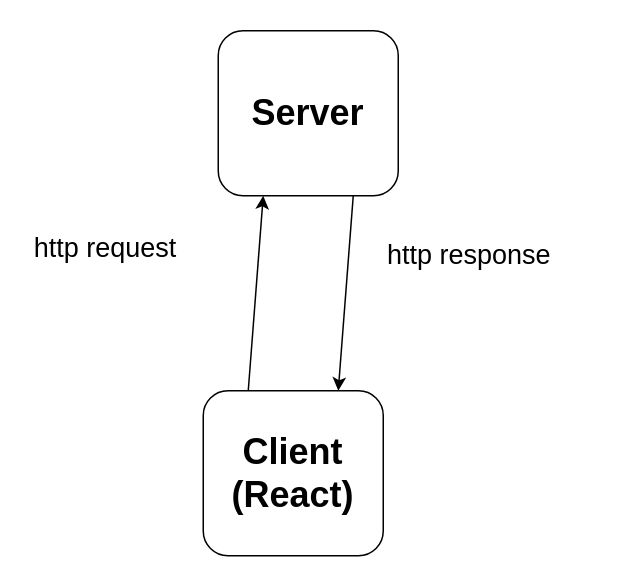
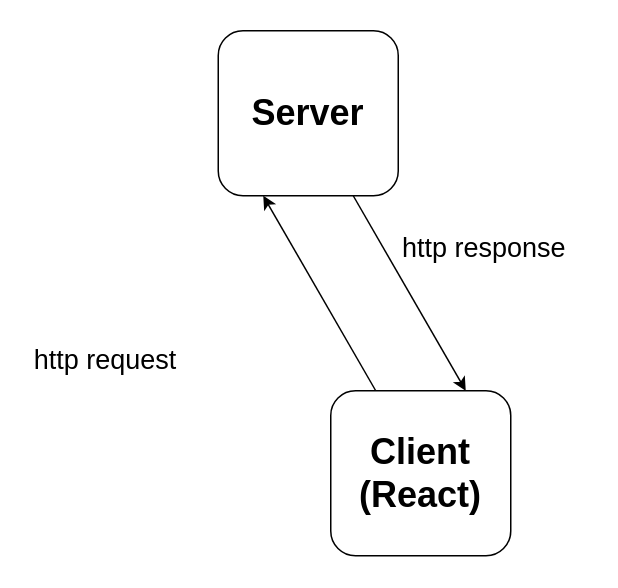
(106, 248) -> (106, 361)
(470, 256) -> (485, 248)
(293, 473) -> (421, 473)
